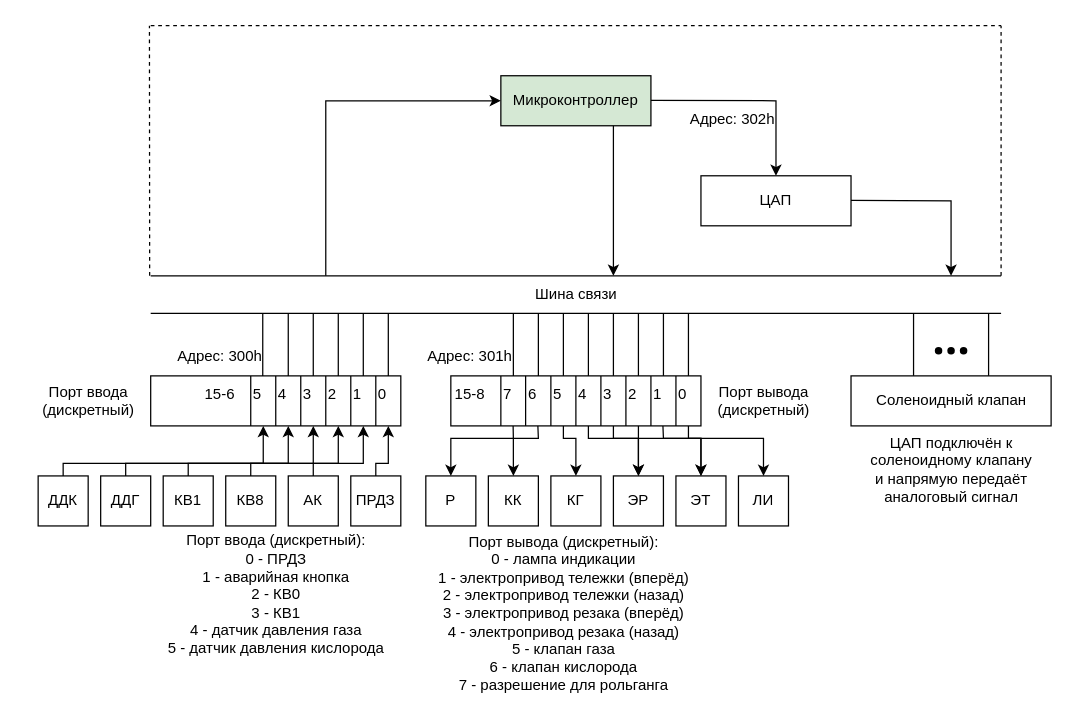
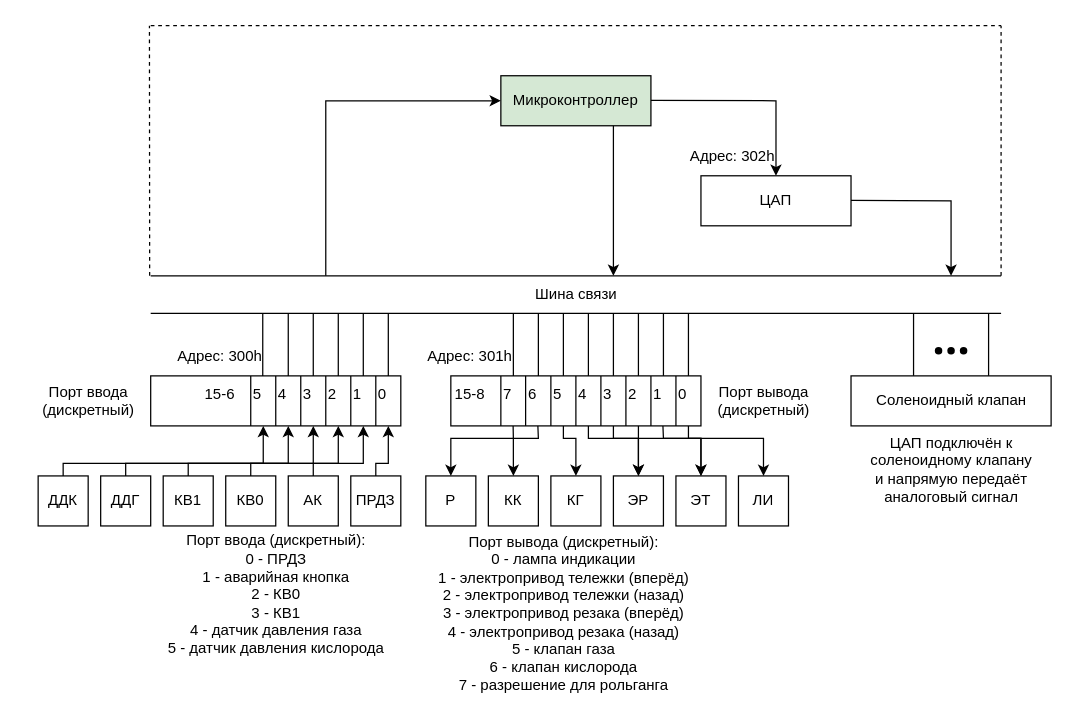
(732, 119) -> (732, 157)
(251, 501) -> (251, 501)
